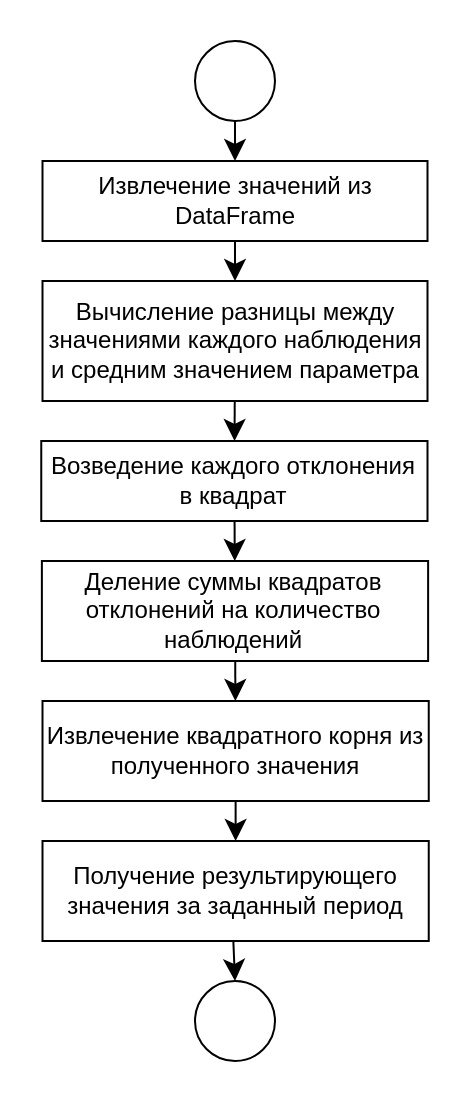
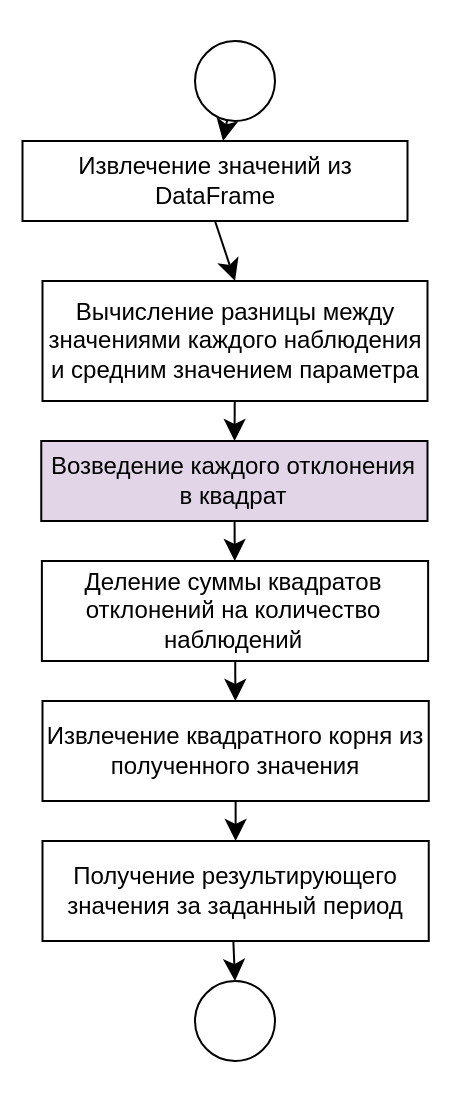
(235, 201) -> (215, 181)
(234, 481) -> (234, 481)
